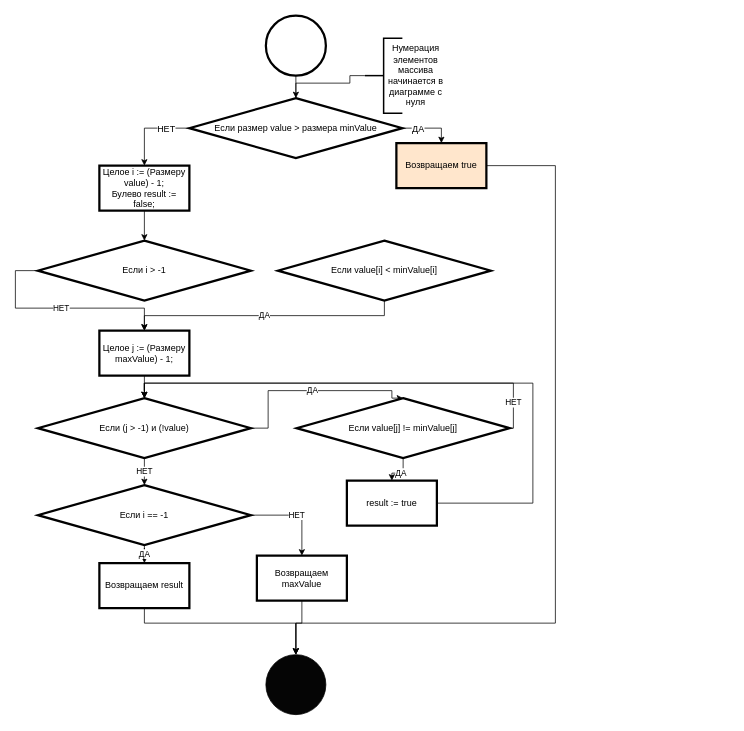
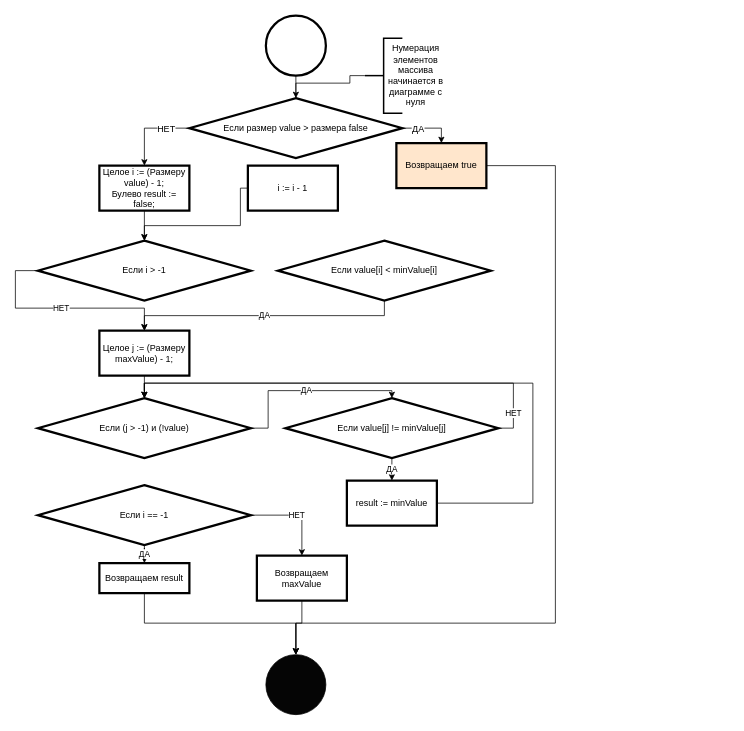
(296, 128) -> (296, 128)
none -> (293, 188)
none -> (215, 225)
(403, 428) -> (392, 428)
(144, 472) -> none
(392, 503) -> (392, 503)
(144, 585) -> (144, 578)
